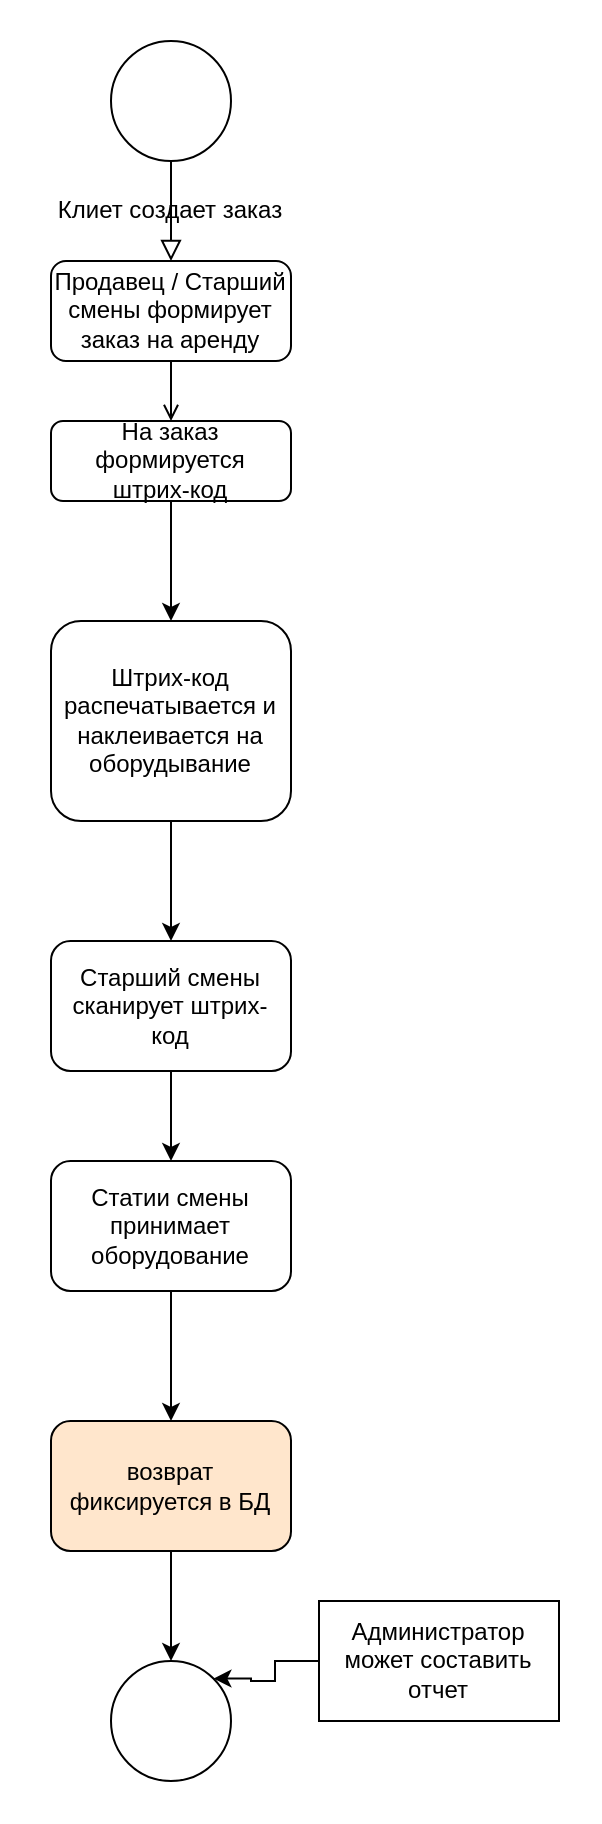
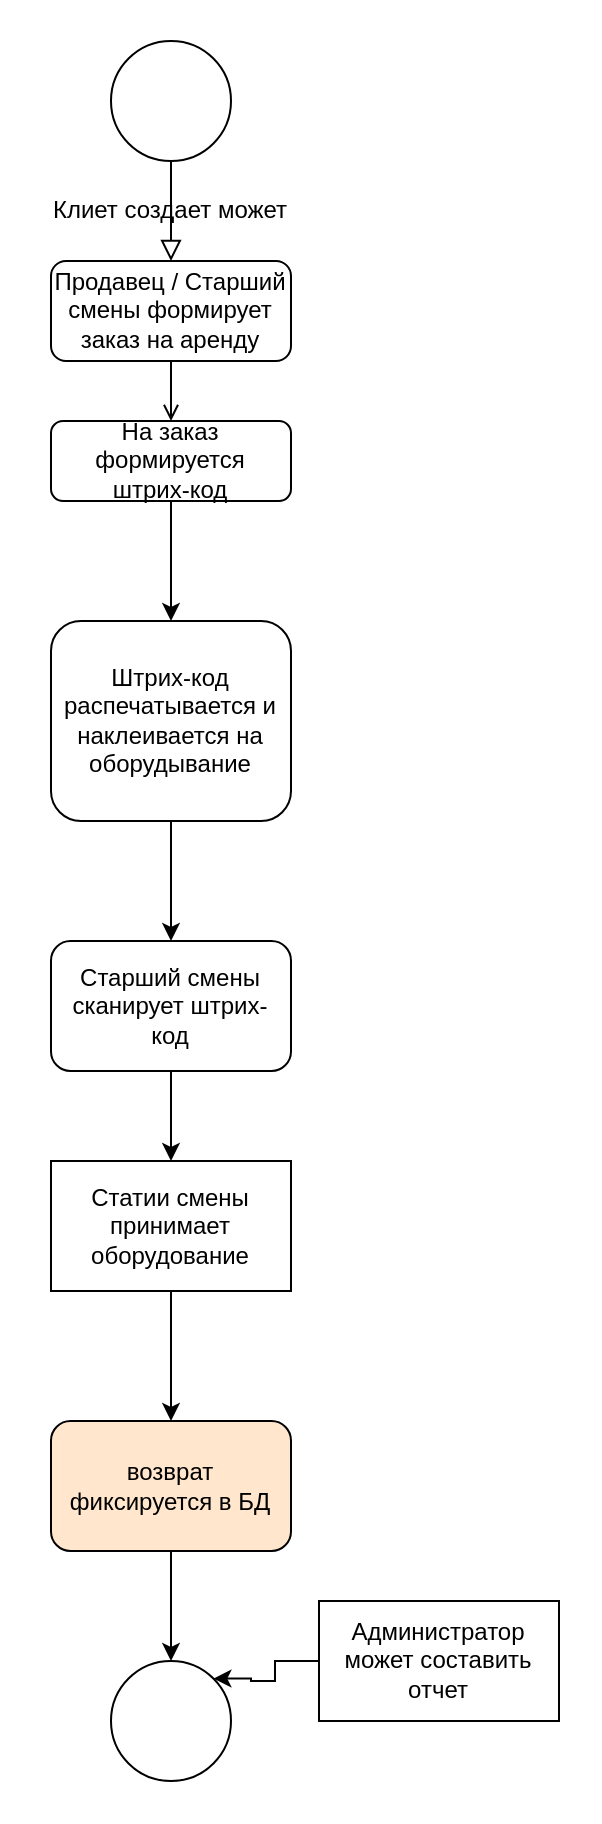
(171, 211) -> (171, 211)
(171, 1226) -> (171, 1226)
